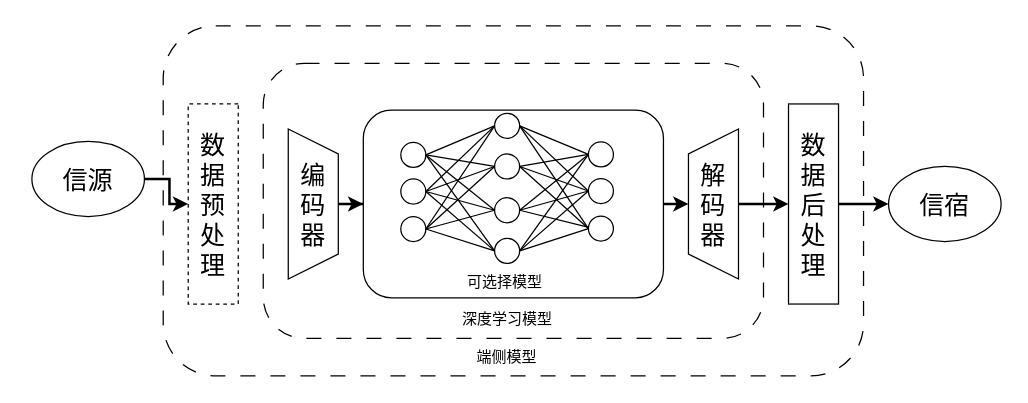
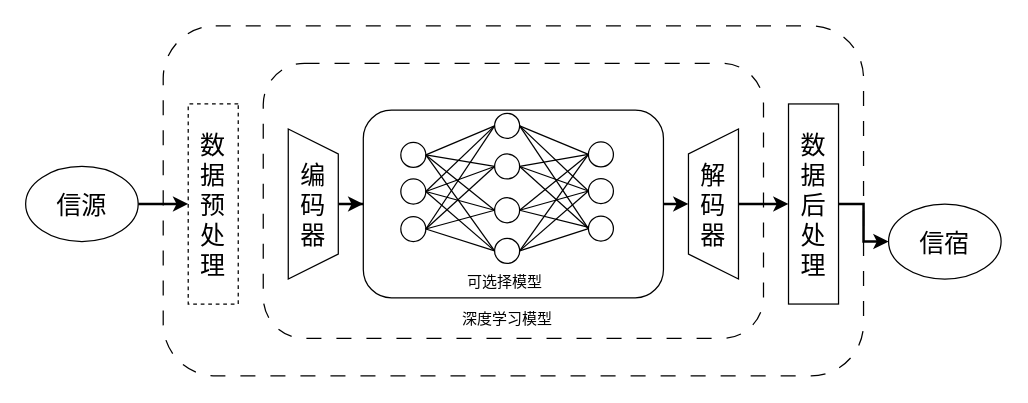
(88, 179) -> (82, 204)
(944, 204) -> (944, 241)
(507, 357) -> none
